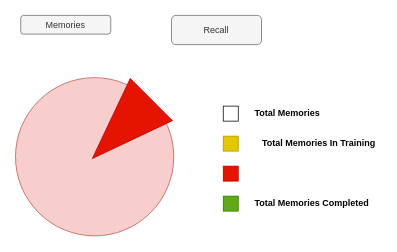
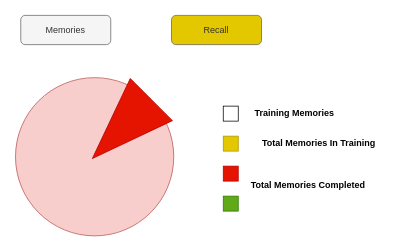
(66, 25) -> (66, 30)
(216, 30) -> (216, 30)
(286, 114) -> (293, 114)
(313, 204) -> (309, 185)
